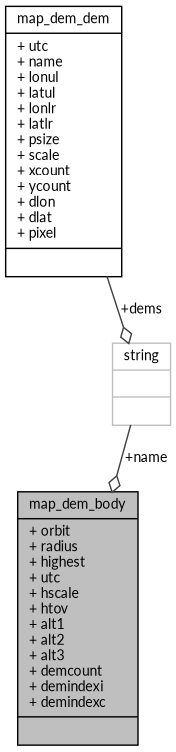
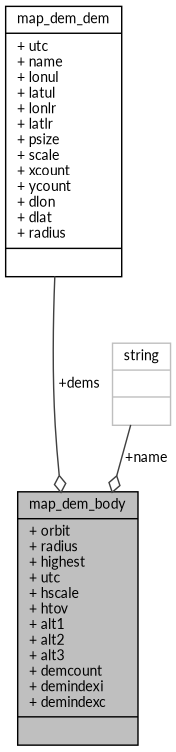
(37, 234) -> (42, 234)
(115, 302) -> (53, 376)
